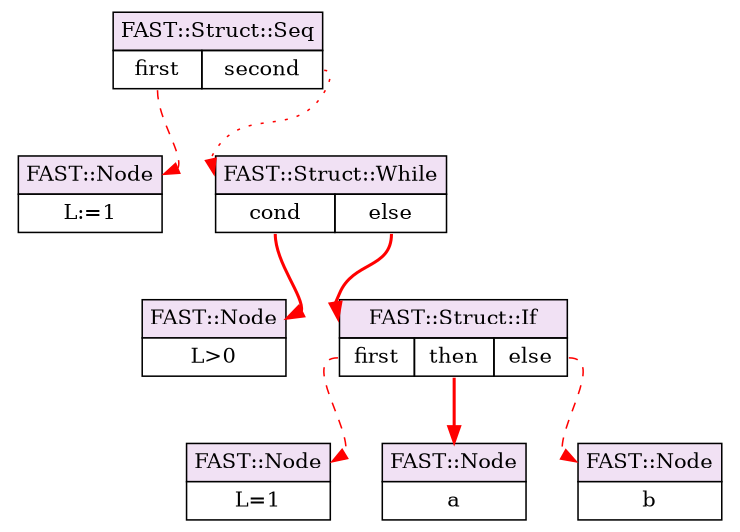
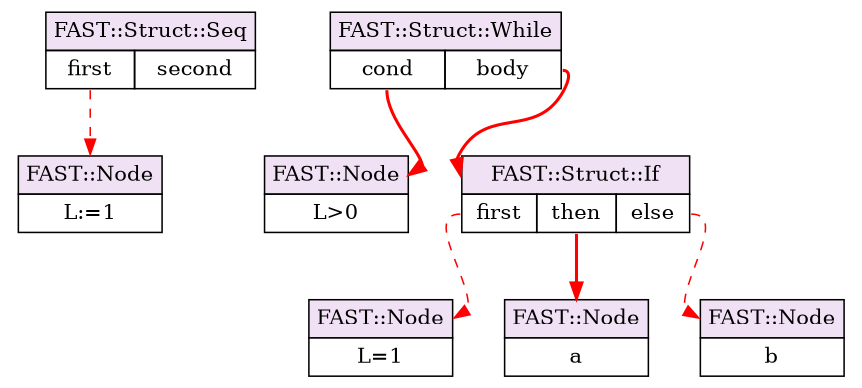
(279, 121) -> none
(391, 213) -> (503, 69)
